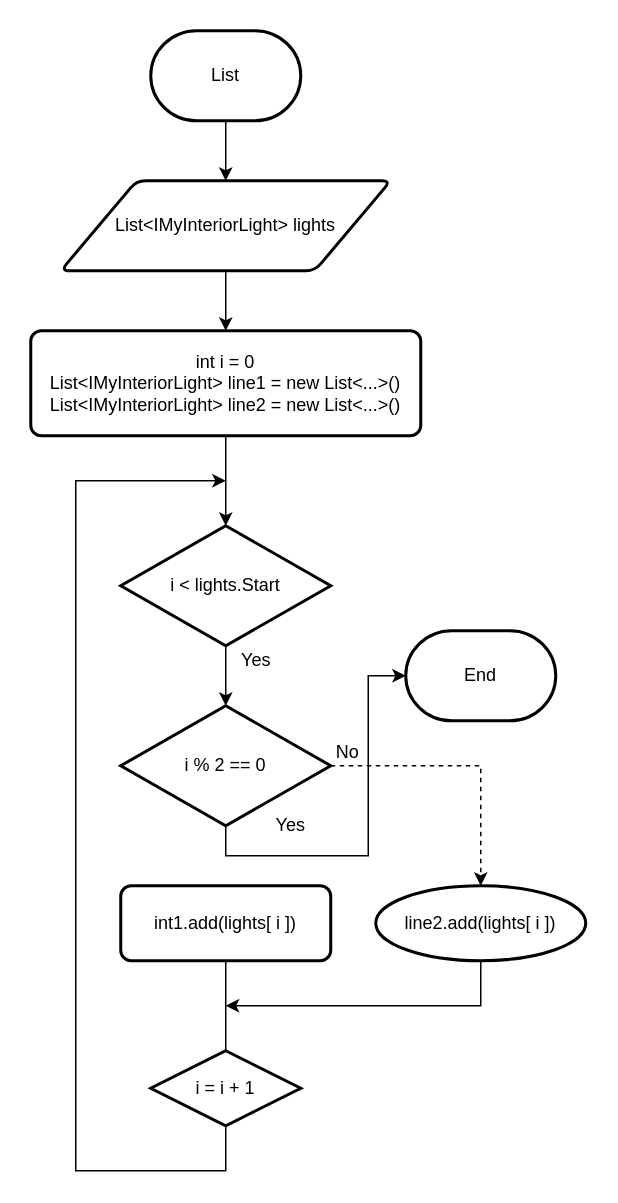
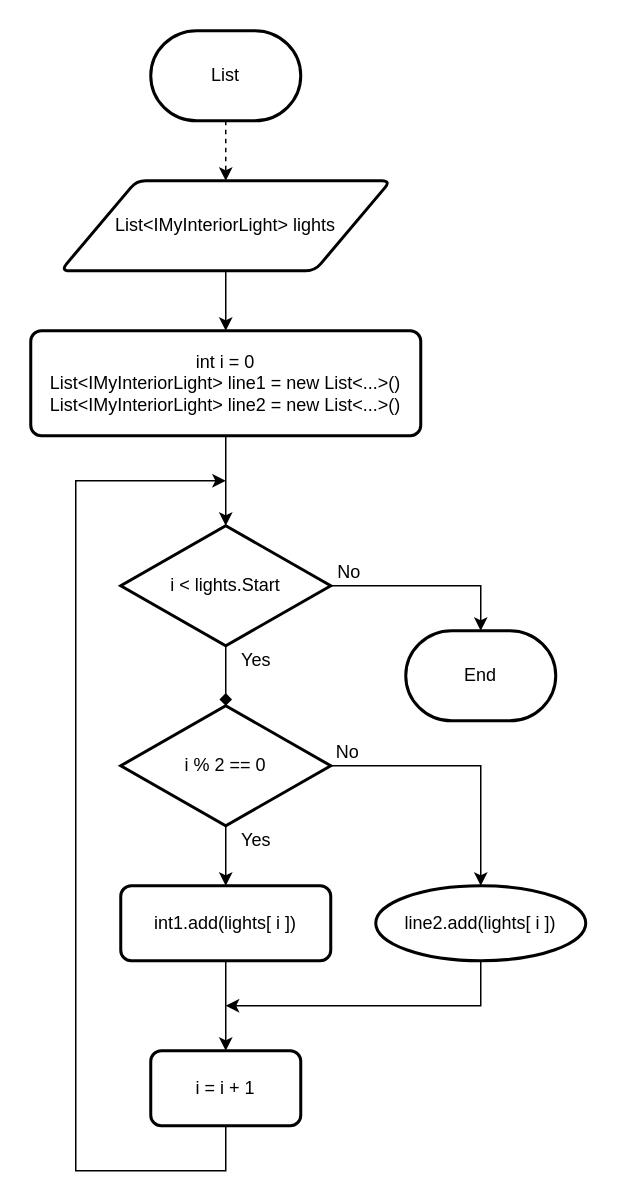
(226, 145) -> (226, 145)
none -> (424, 586)
(226, 694) -> (226, 693)
(462, 766) -> (462, 766)
(368, 825) -> (226, 864)
(226, 1042) -> (226, 1039)
(226, 1088) -> (226, 1088)
